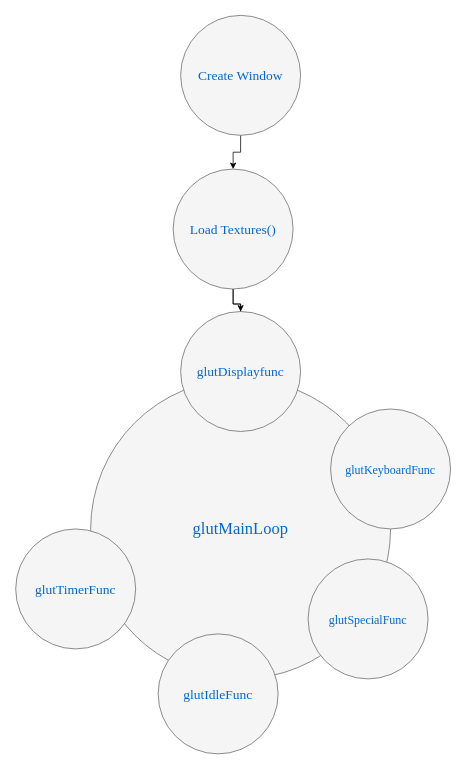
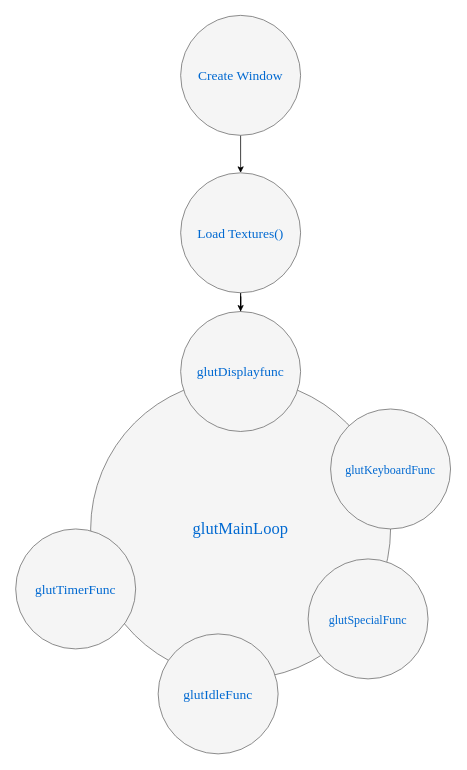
(233, 229) -> (240, 233)
